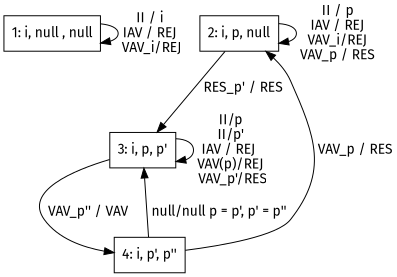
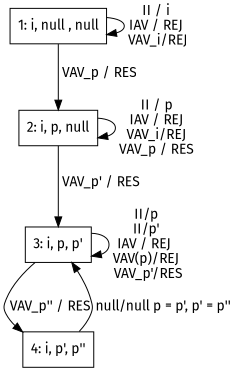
(243, 88) -> (101, 183)
(307, 191) -> (58, 72)
(86, 212) -> (48, 307)
